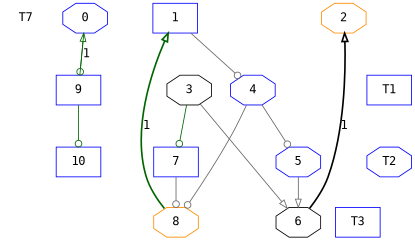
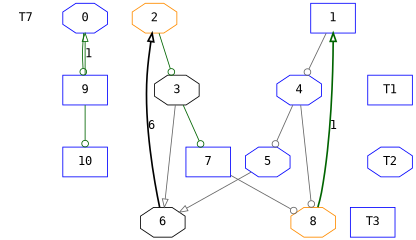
none -> (165, 51)
(344, 126) -> (152, 126)
